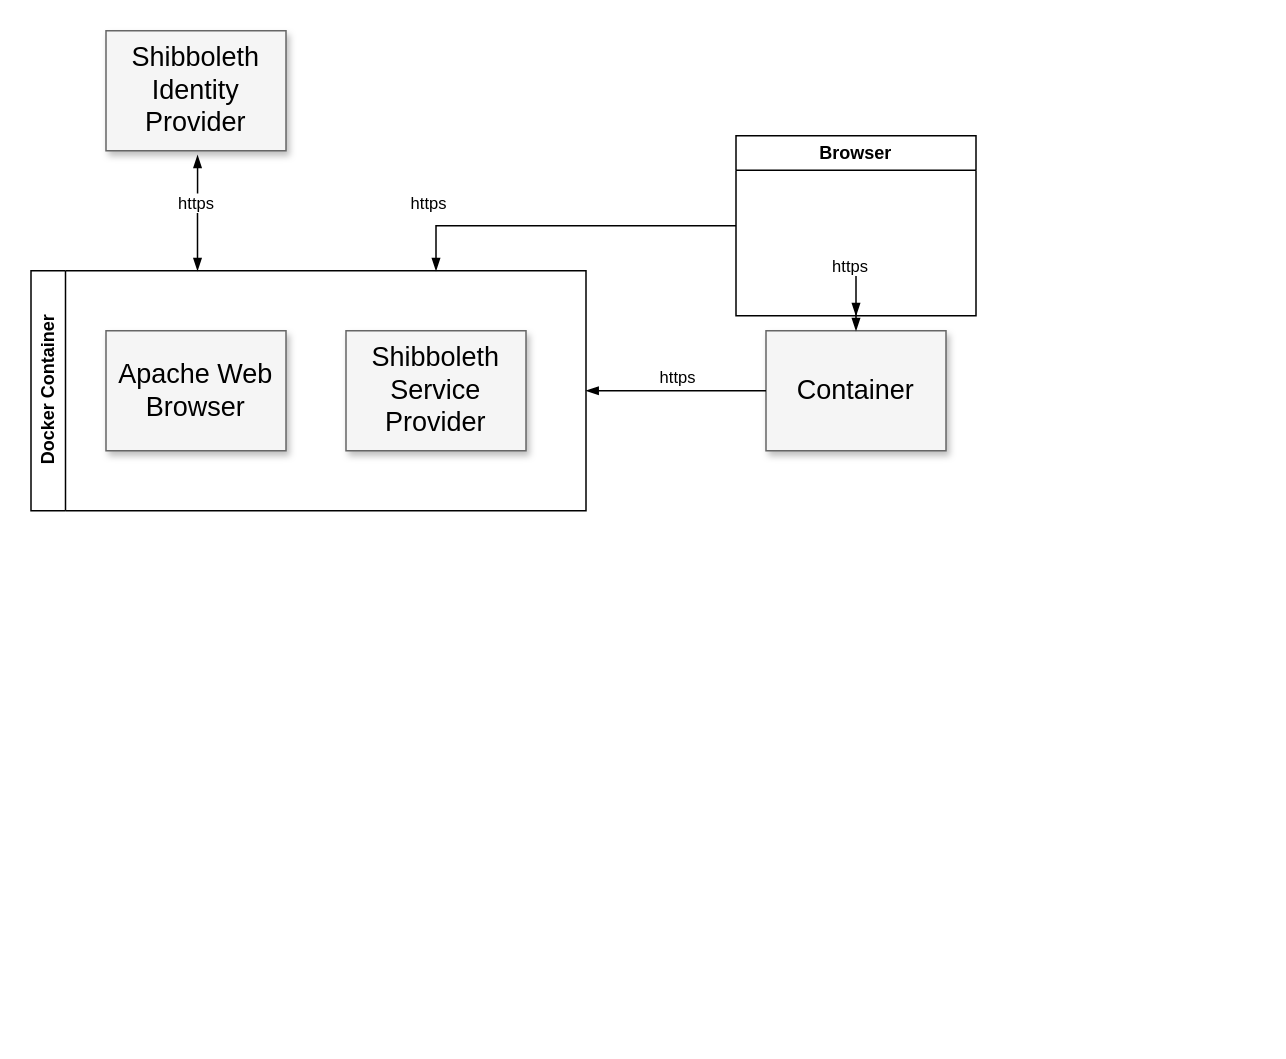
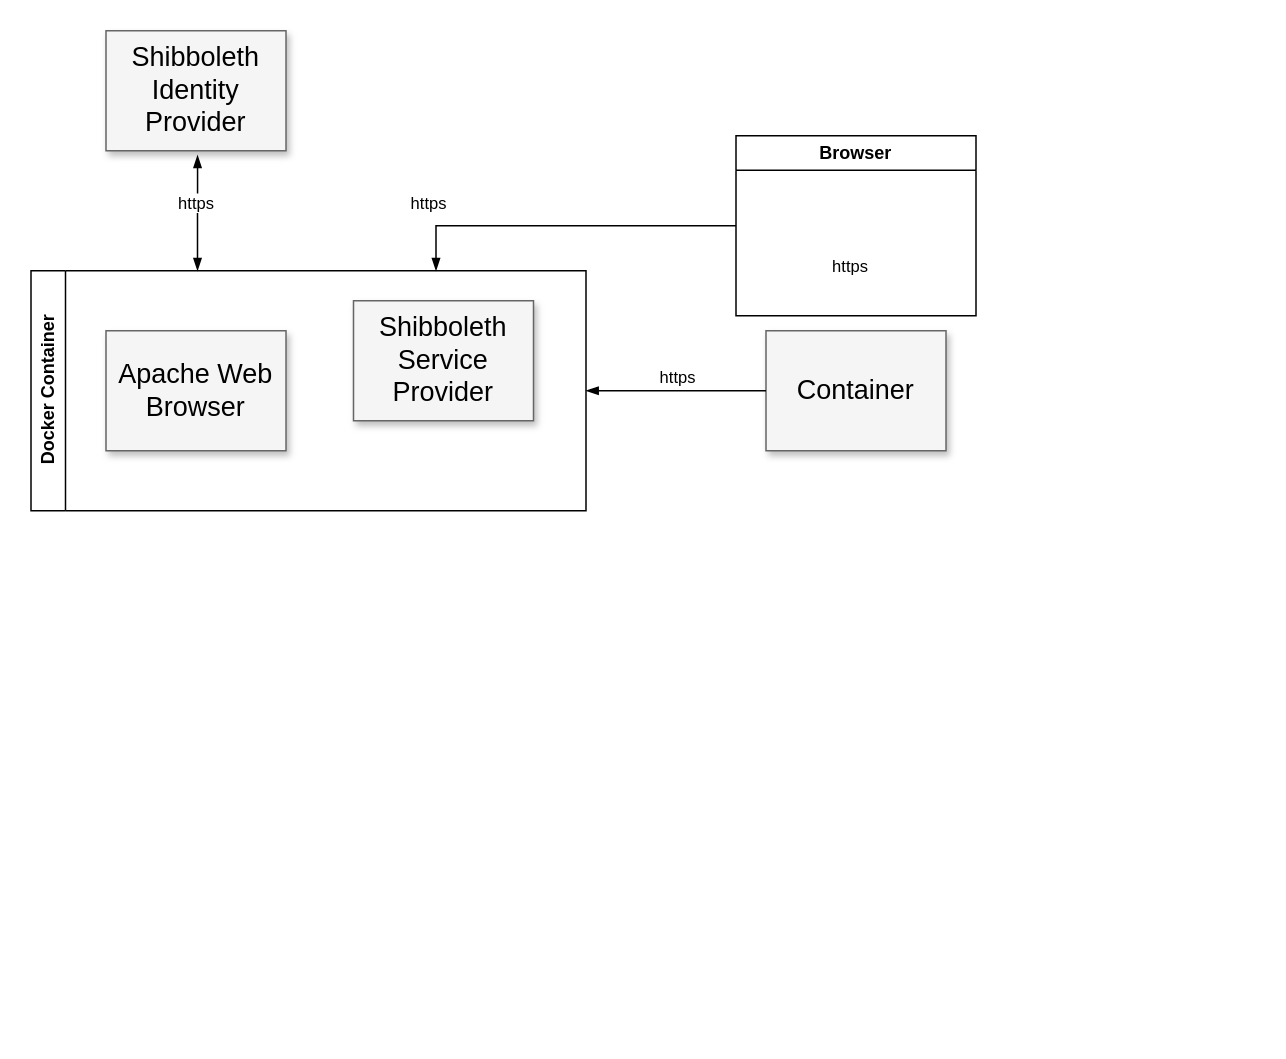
(856, 278) -> none
(436, 391) -> (443, 361)
